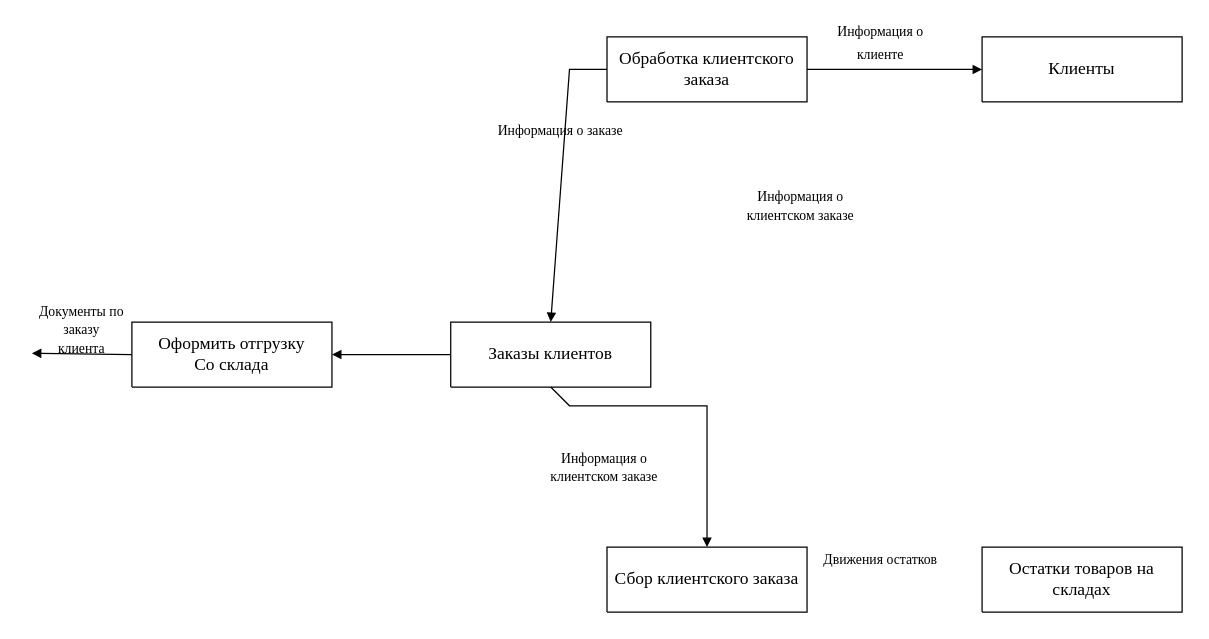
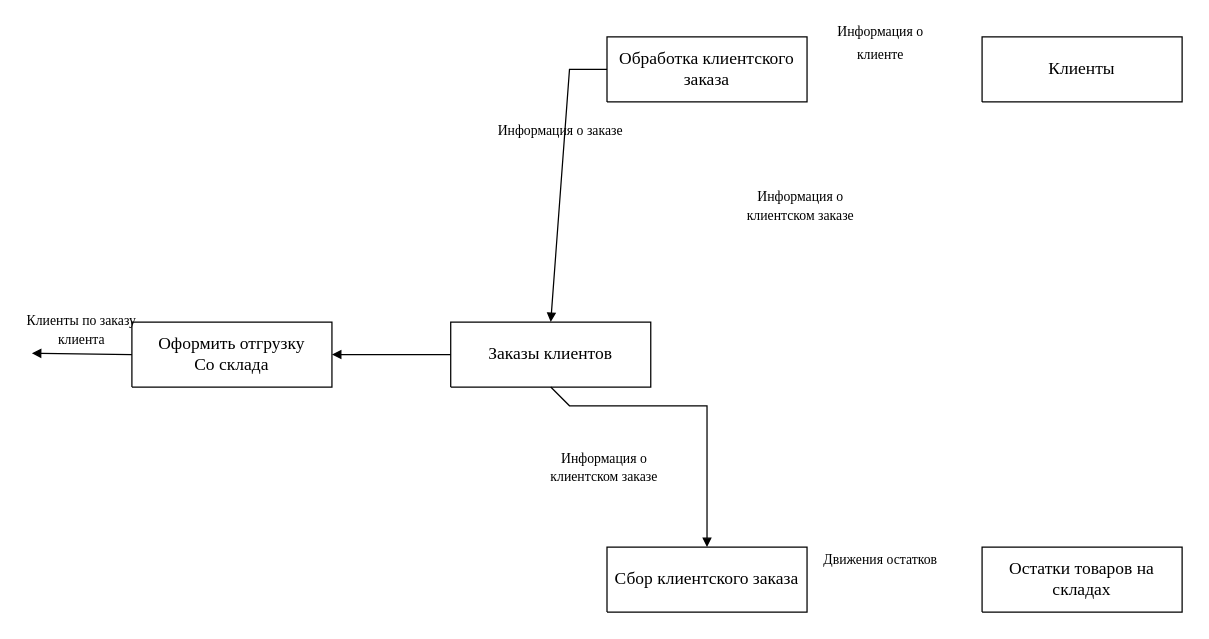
(890, 69) -> none
(82, 329) -> (82, 329)
